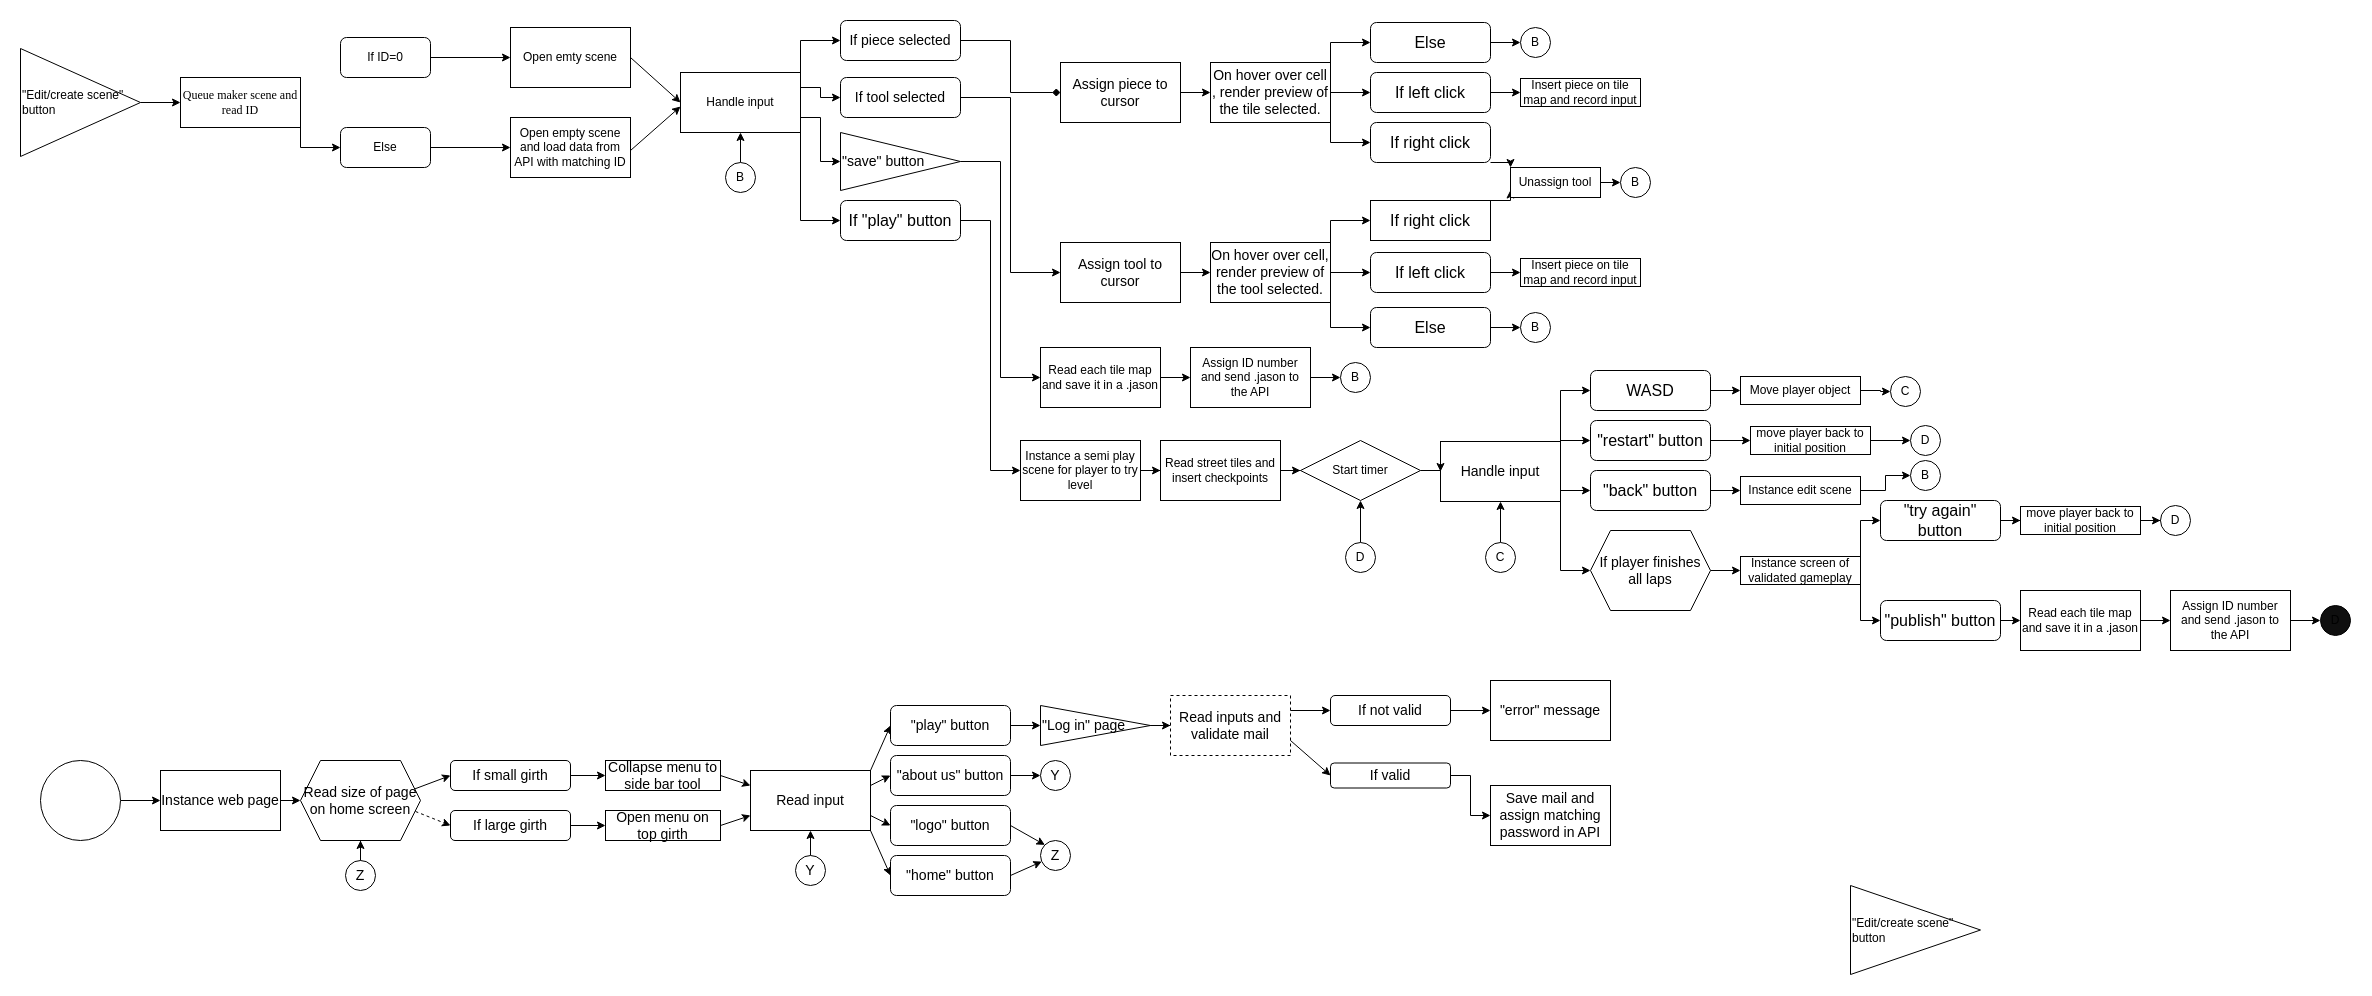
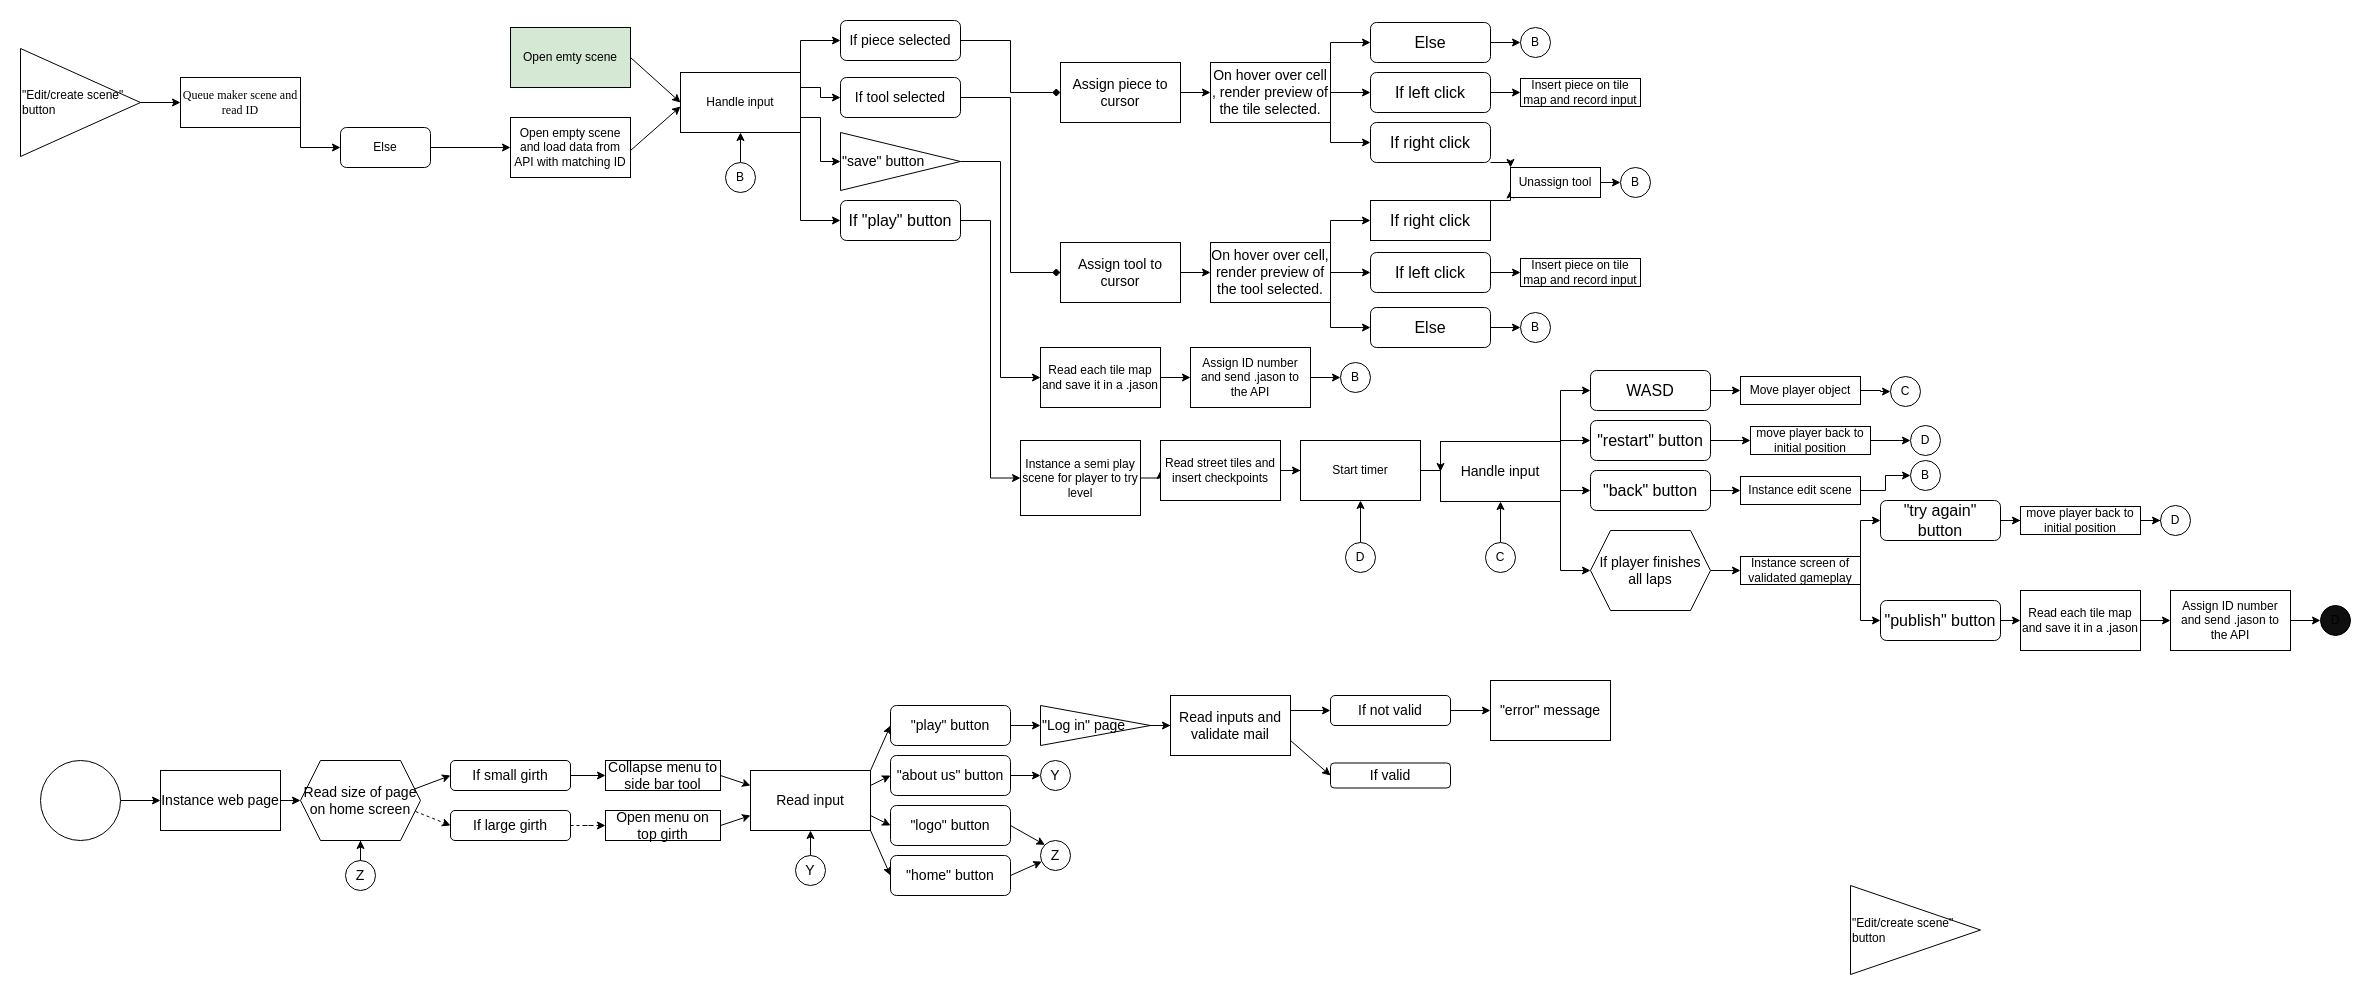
(386, 58) -> none
(467, 58) -> none
(571, 58) -> (571, 58)
(1052, 273) -> (1052, 273)
(1081, 471) -> (1081, 478)
(1361, 471) -> (1361, 471)
(1231, 726) -> (1231, 726)
(1471, 792) -> none
(1551, 816) -> none
(590, 826) -> (590, 826)
